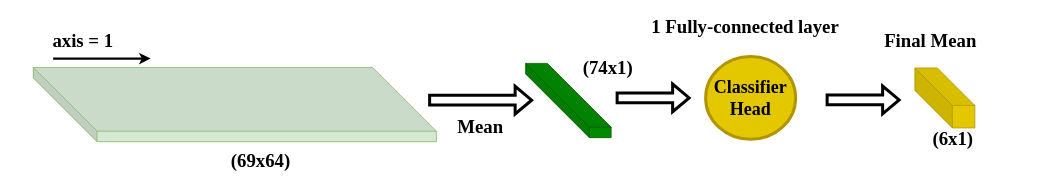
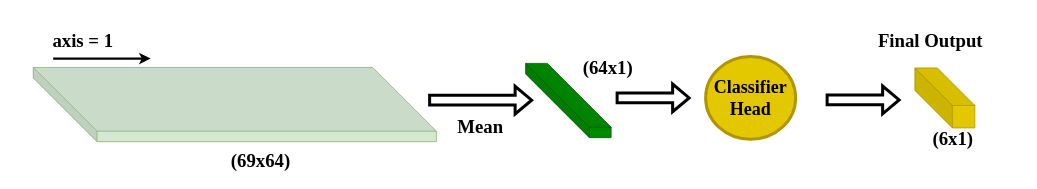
(745, 27) -> none
(930, 40) -> (930, 40)
(608, 68) -> (608, 68)
